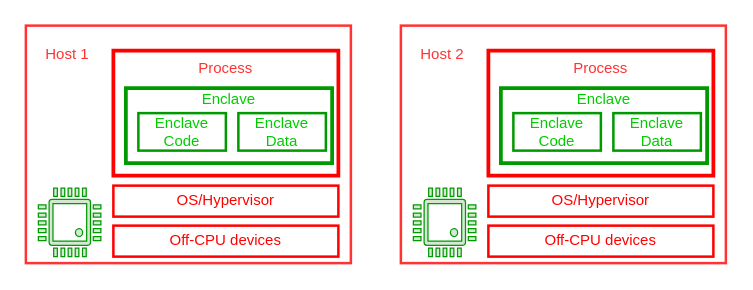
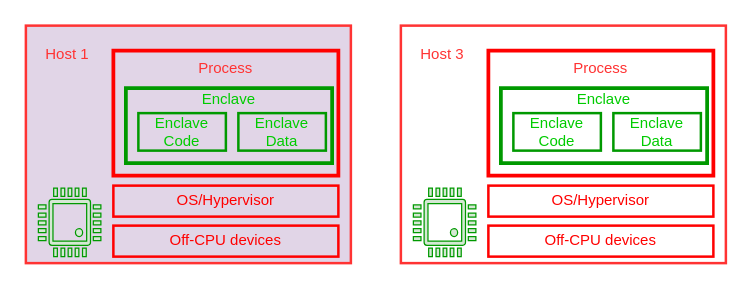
(188, 144) -> (188, 144)
(563, 144) -> (563, 144)
